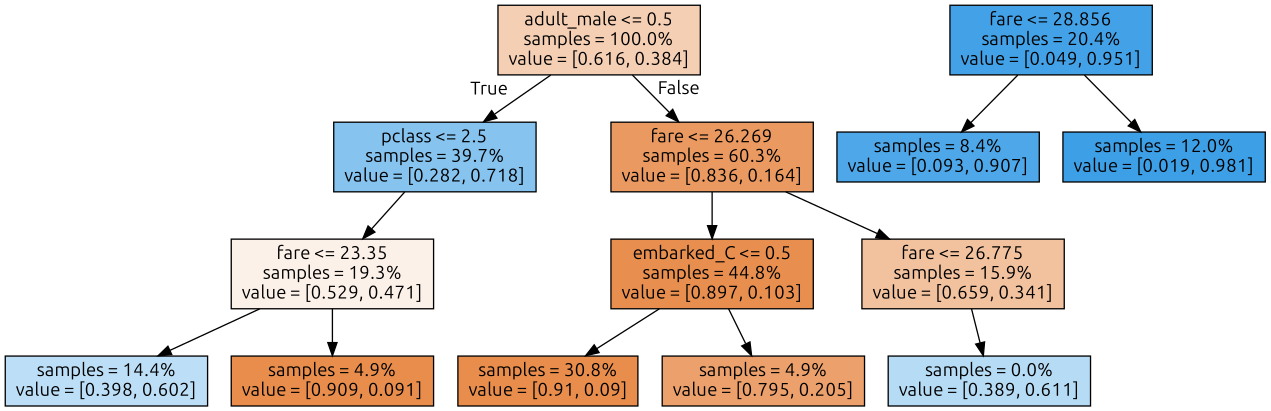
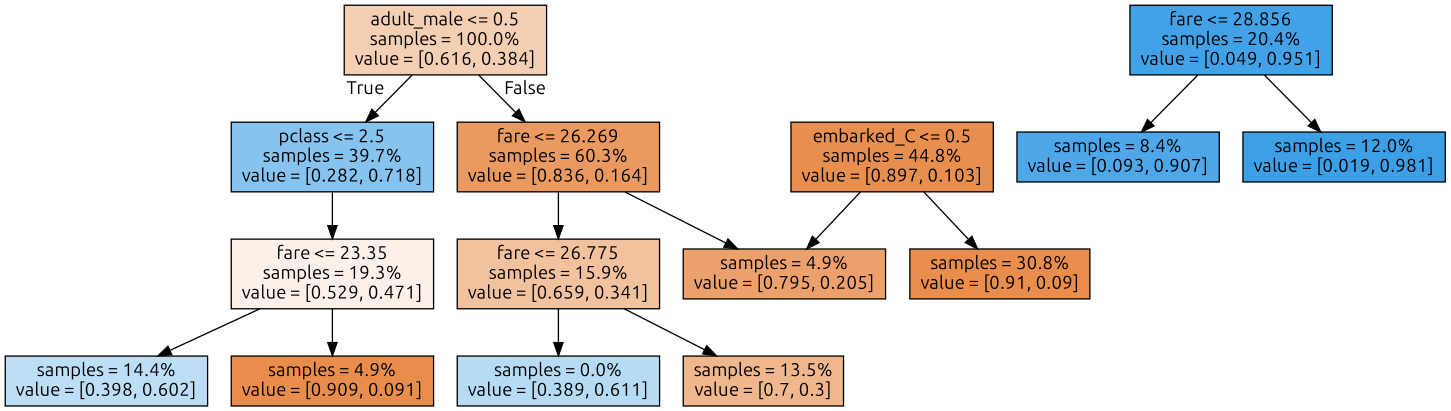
(712, 209) -> (675, 217)
none -> (763, 381)
